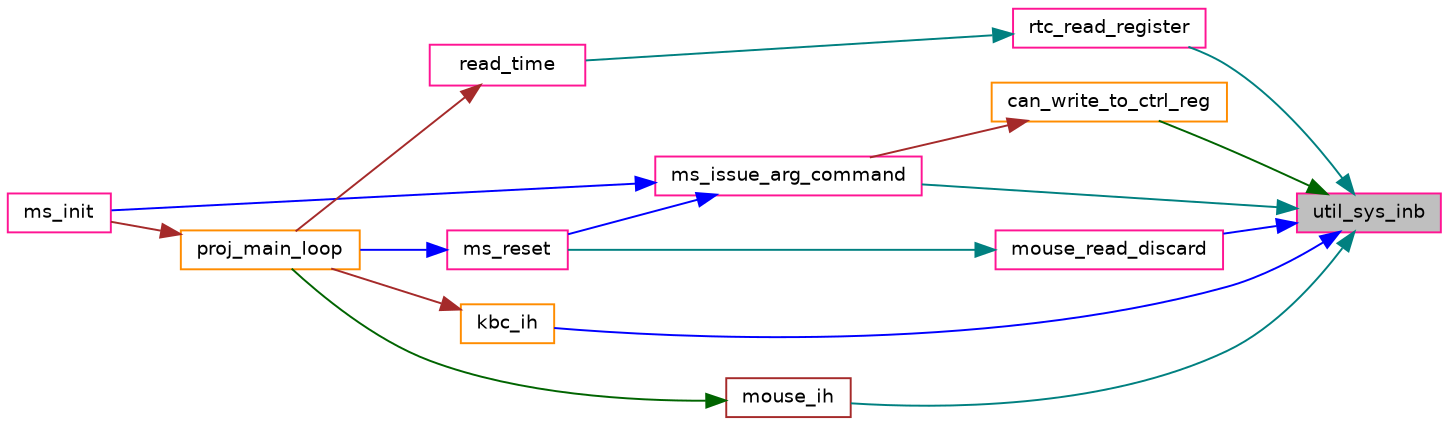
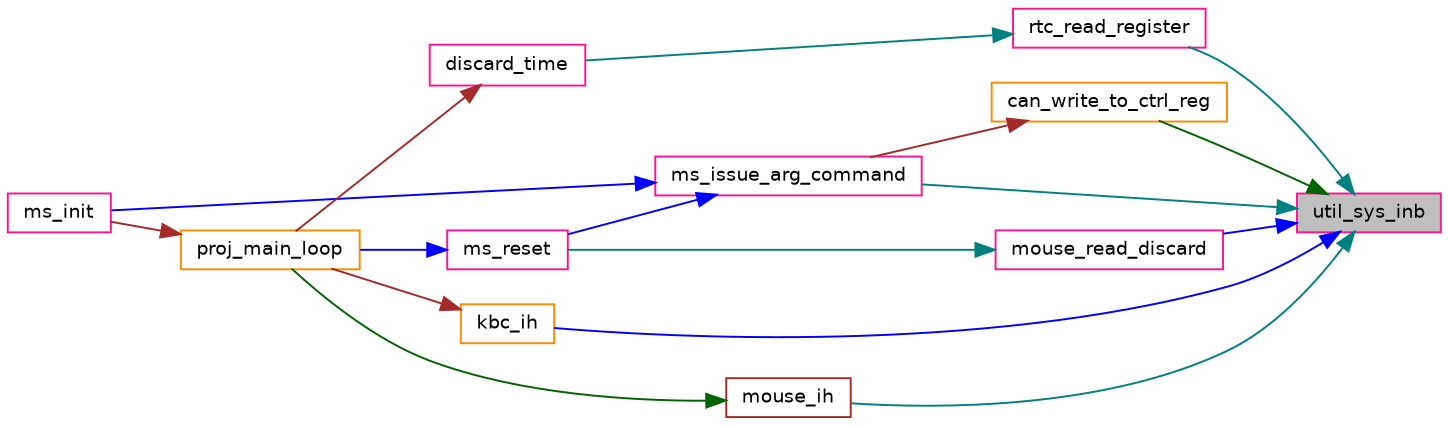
(508, 65) -> (508, 65)
